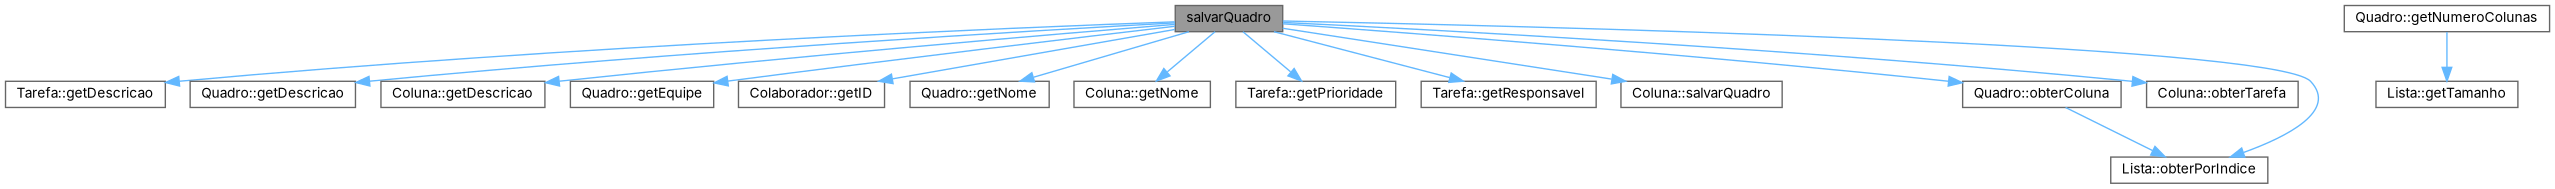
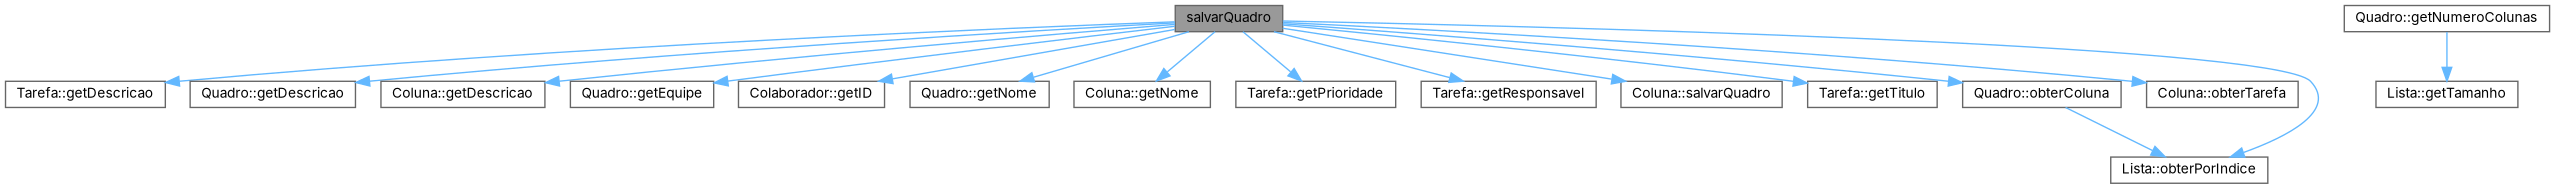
none -> (1872, 94)
